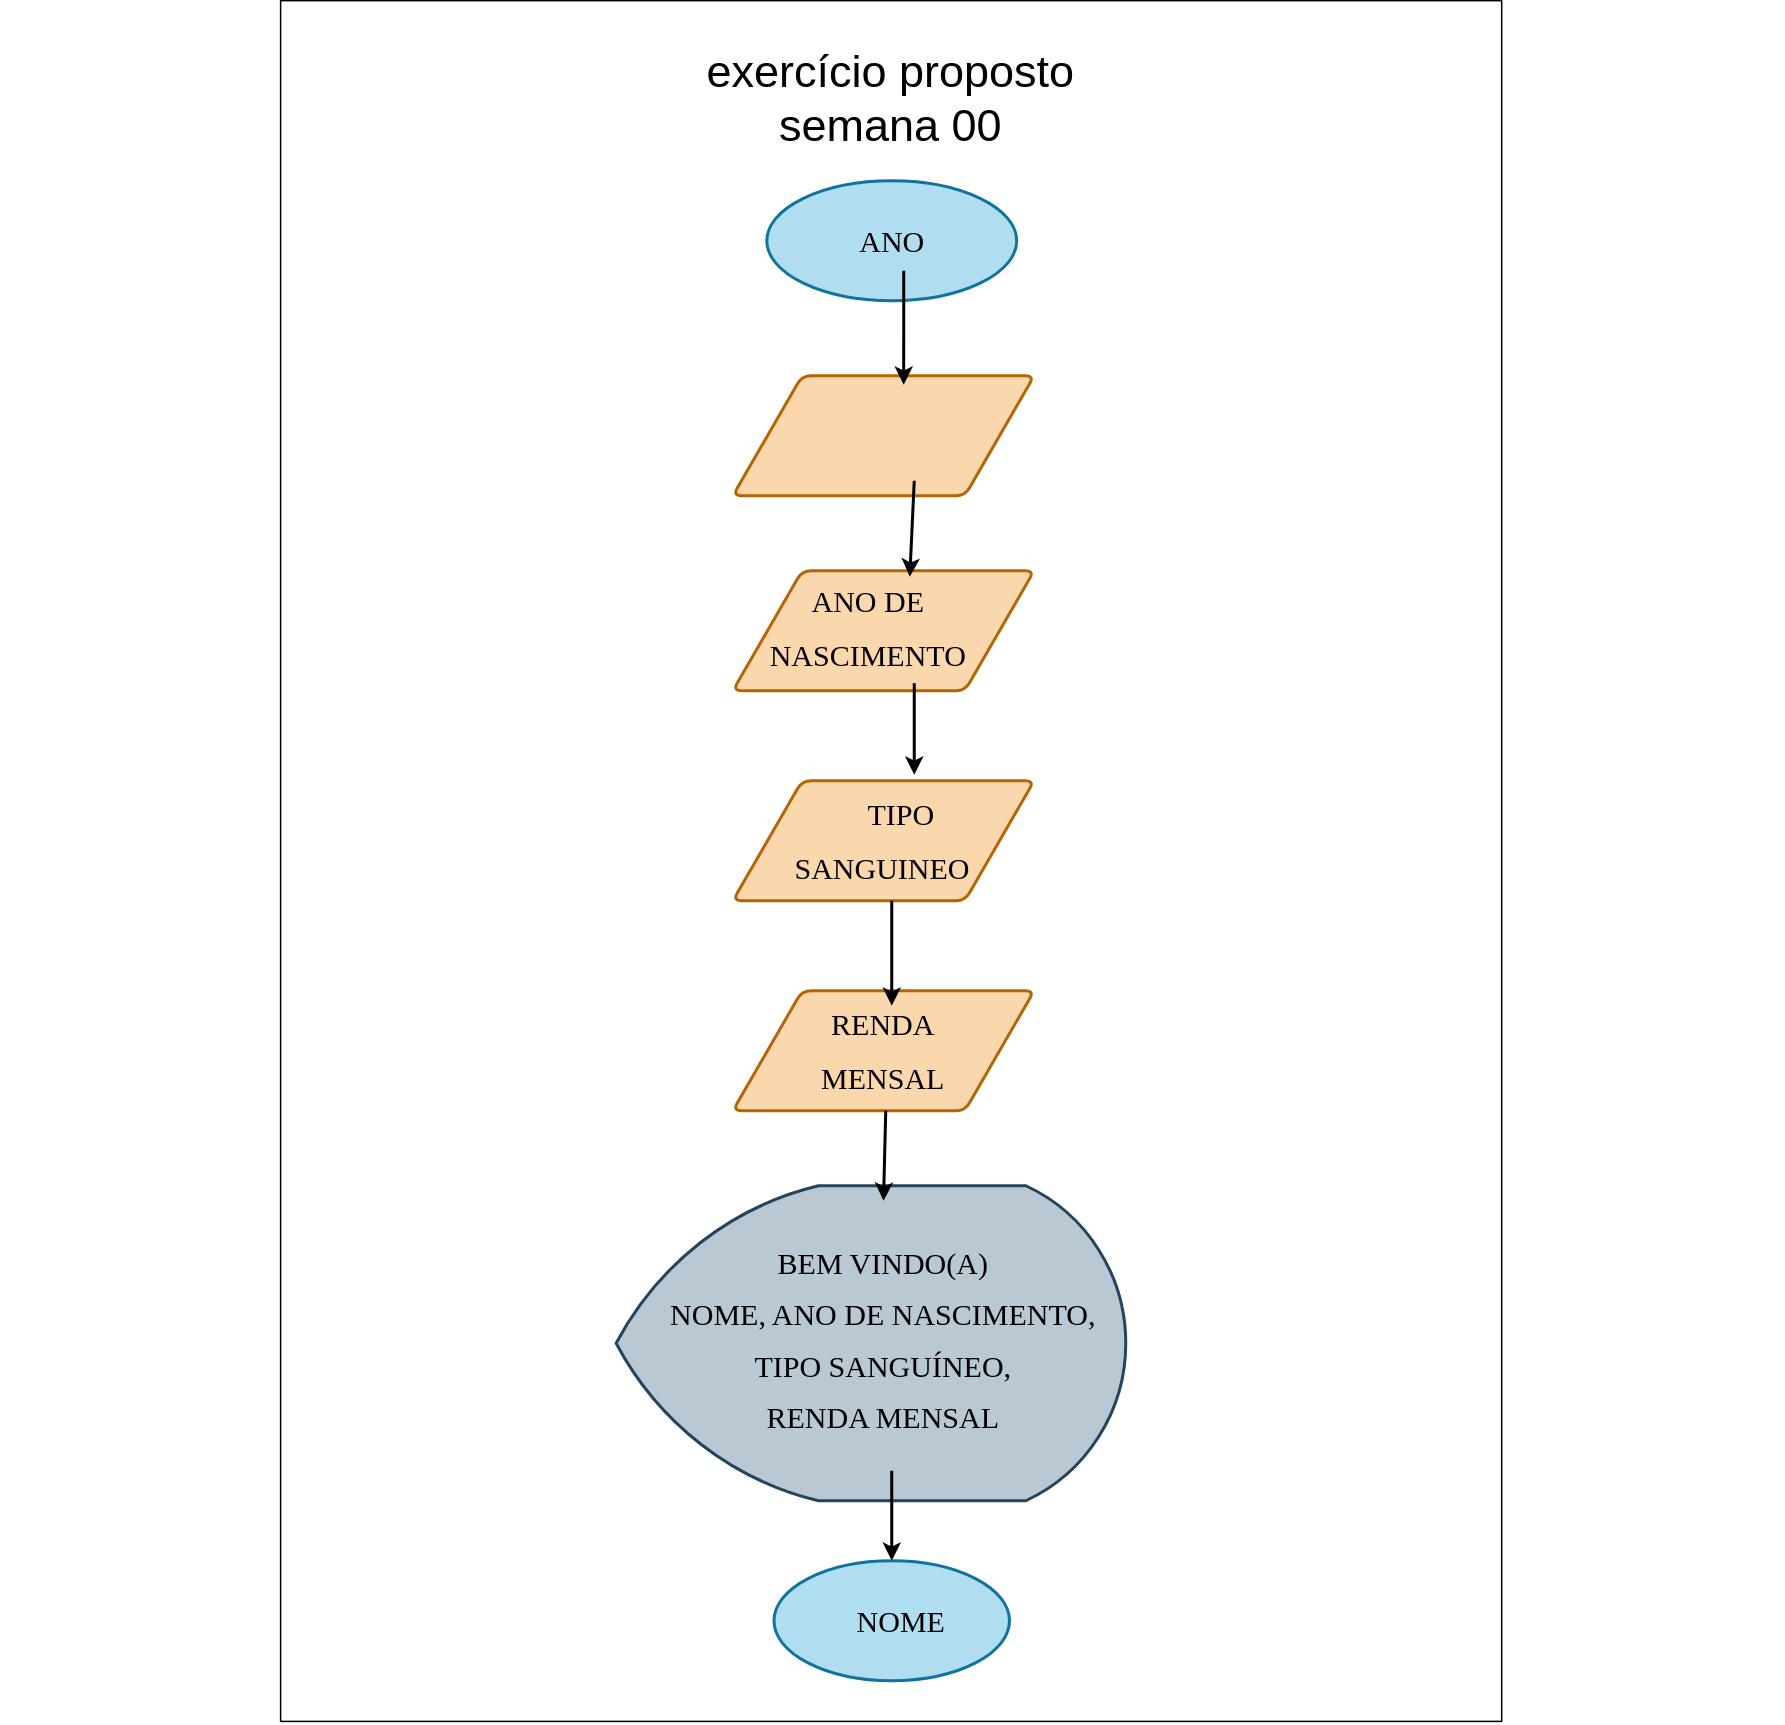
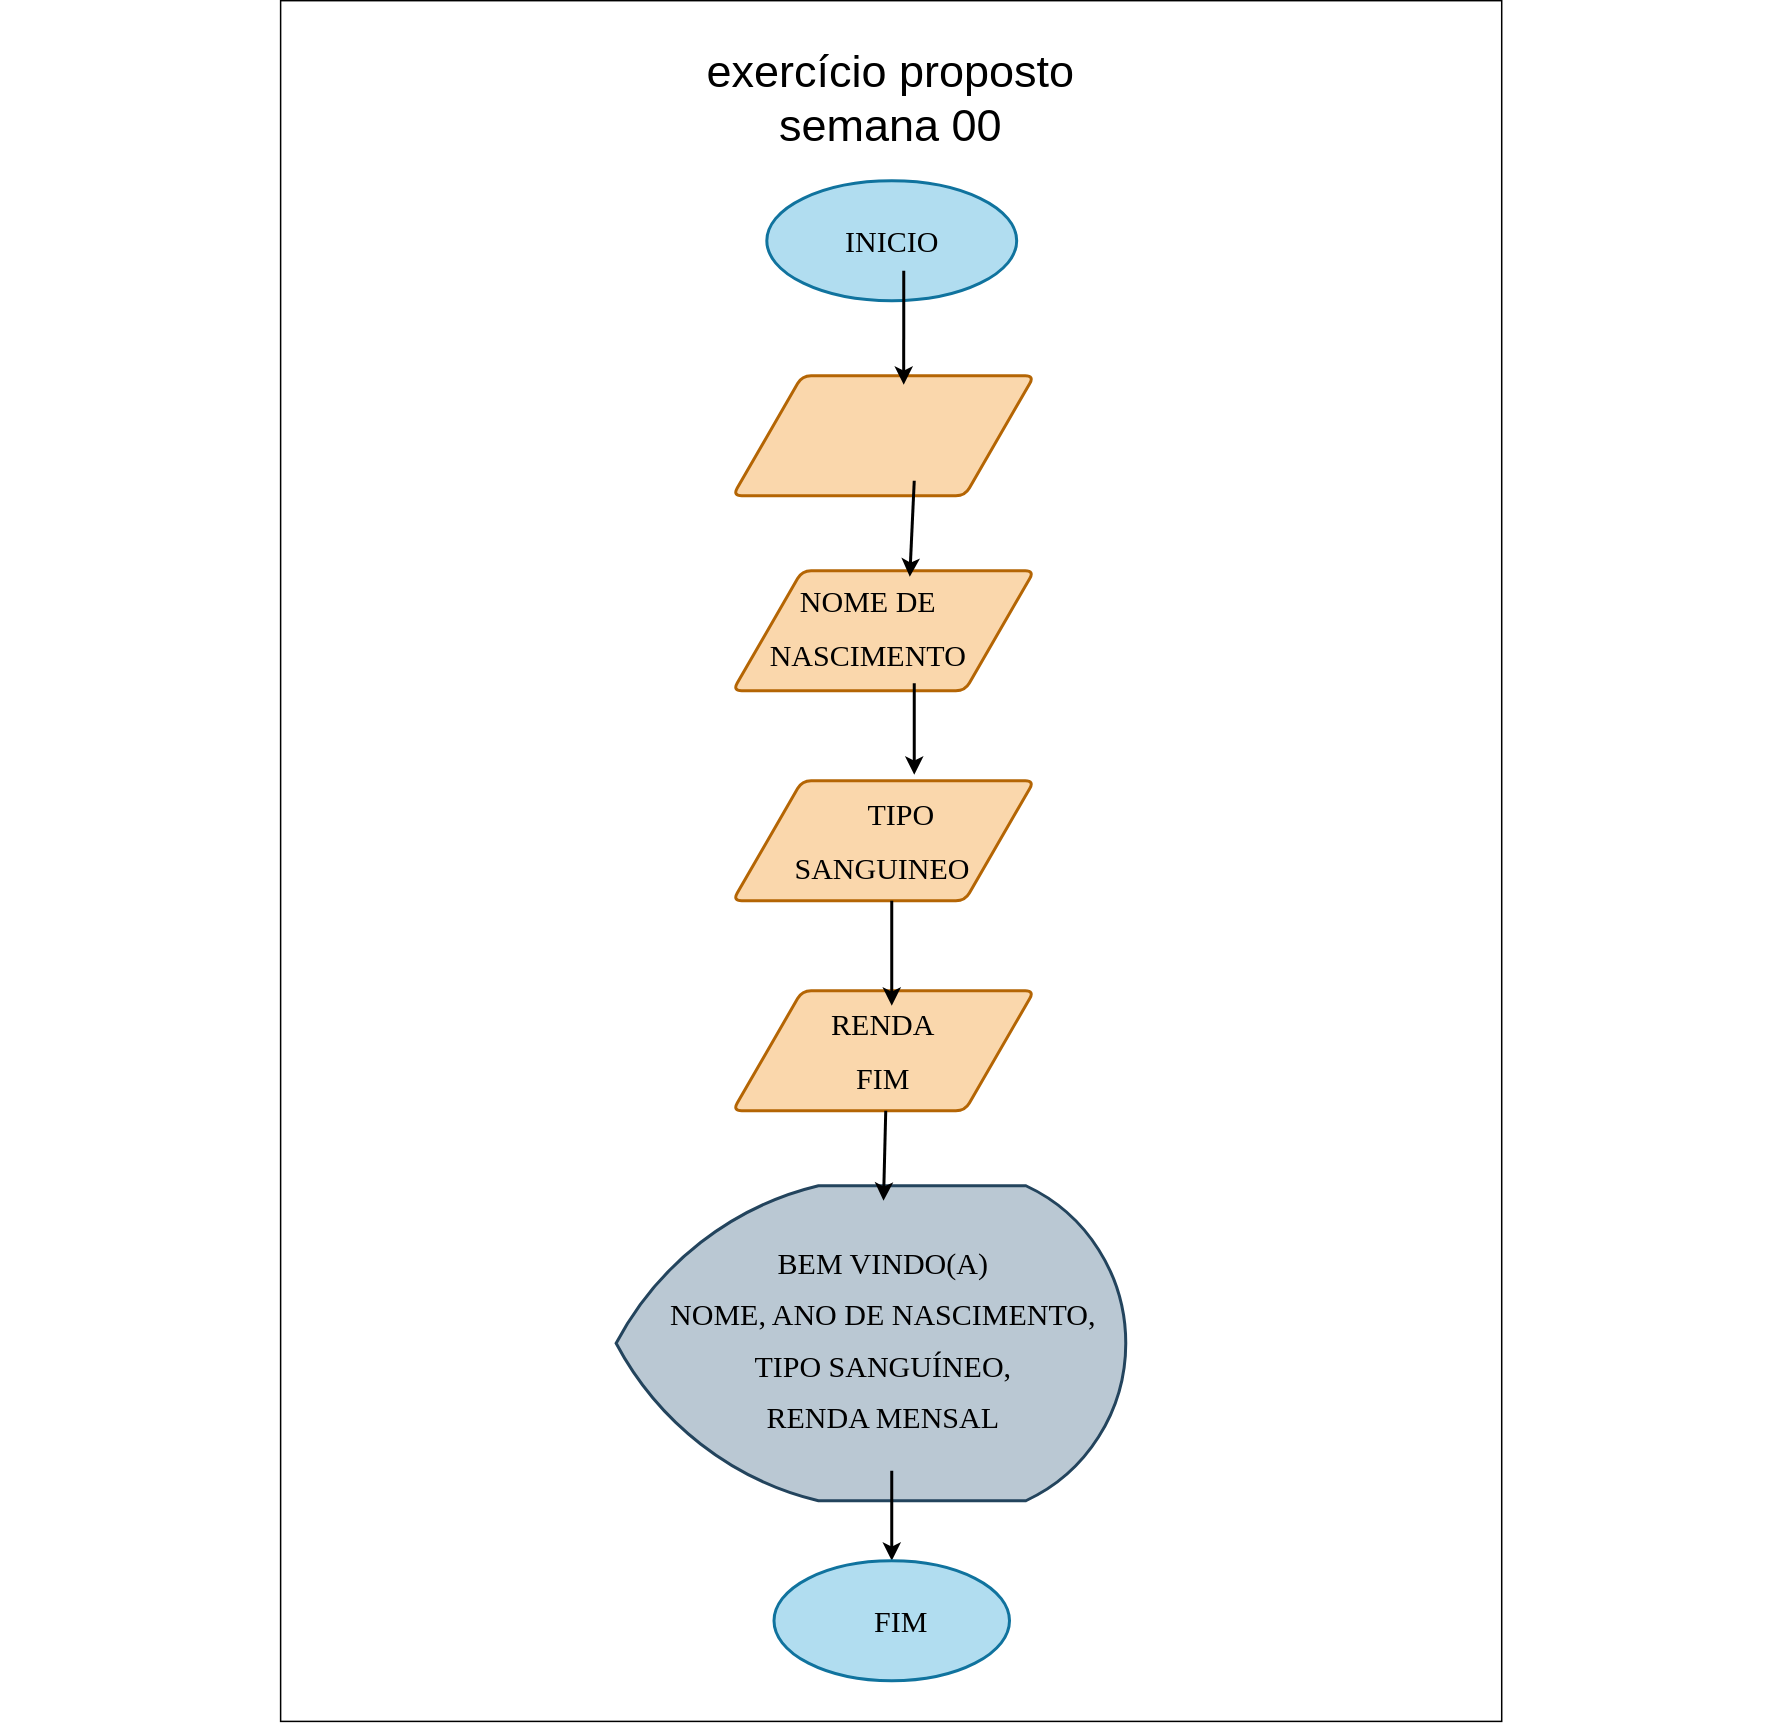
(893, 241) -> (893, 241)
(869, 628) -> (869, 628)
(884, 1051) -> (884, 1051)
(902, 1621) -> (902, 1621)
